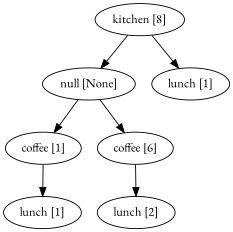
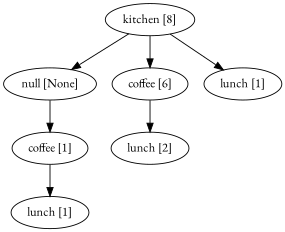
(109, 112) -> (150, 47)
